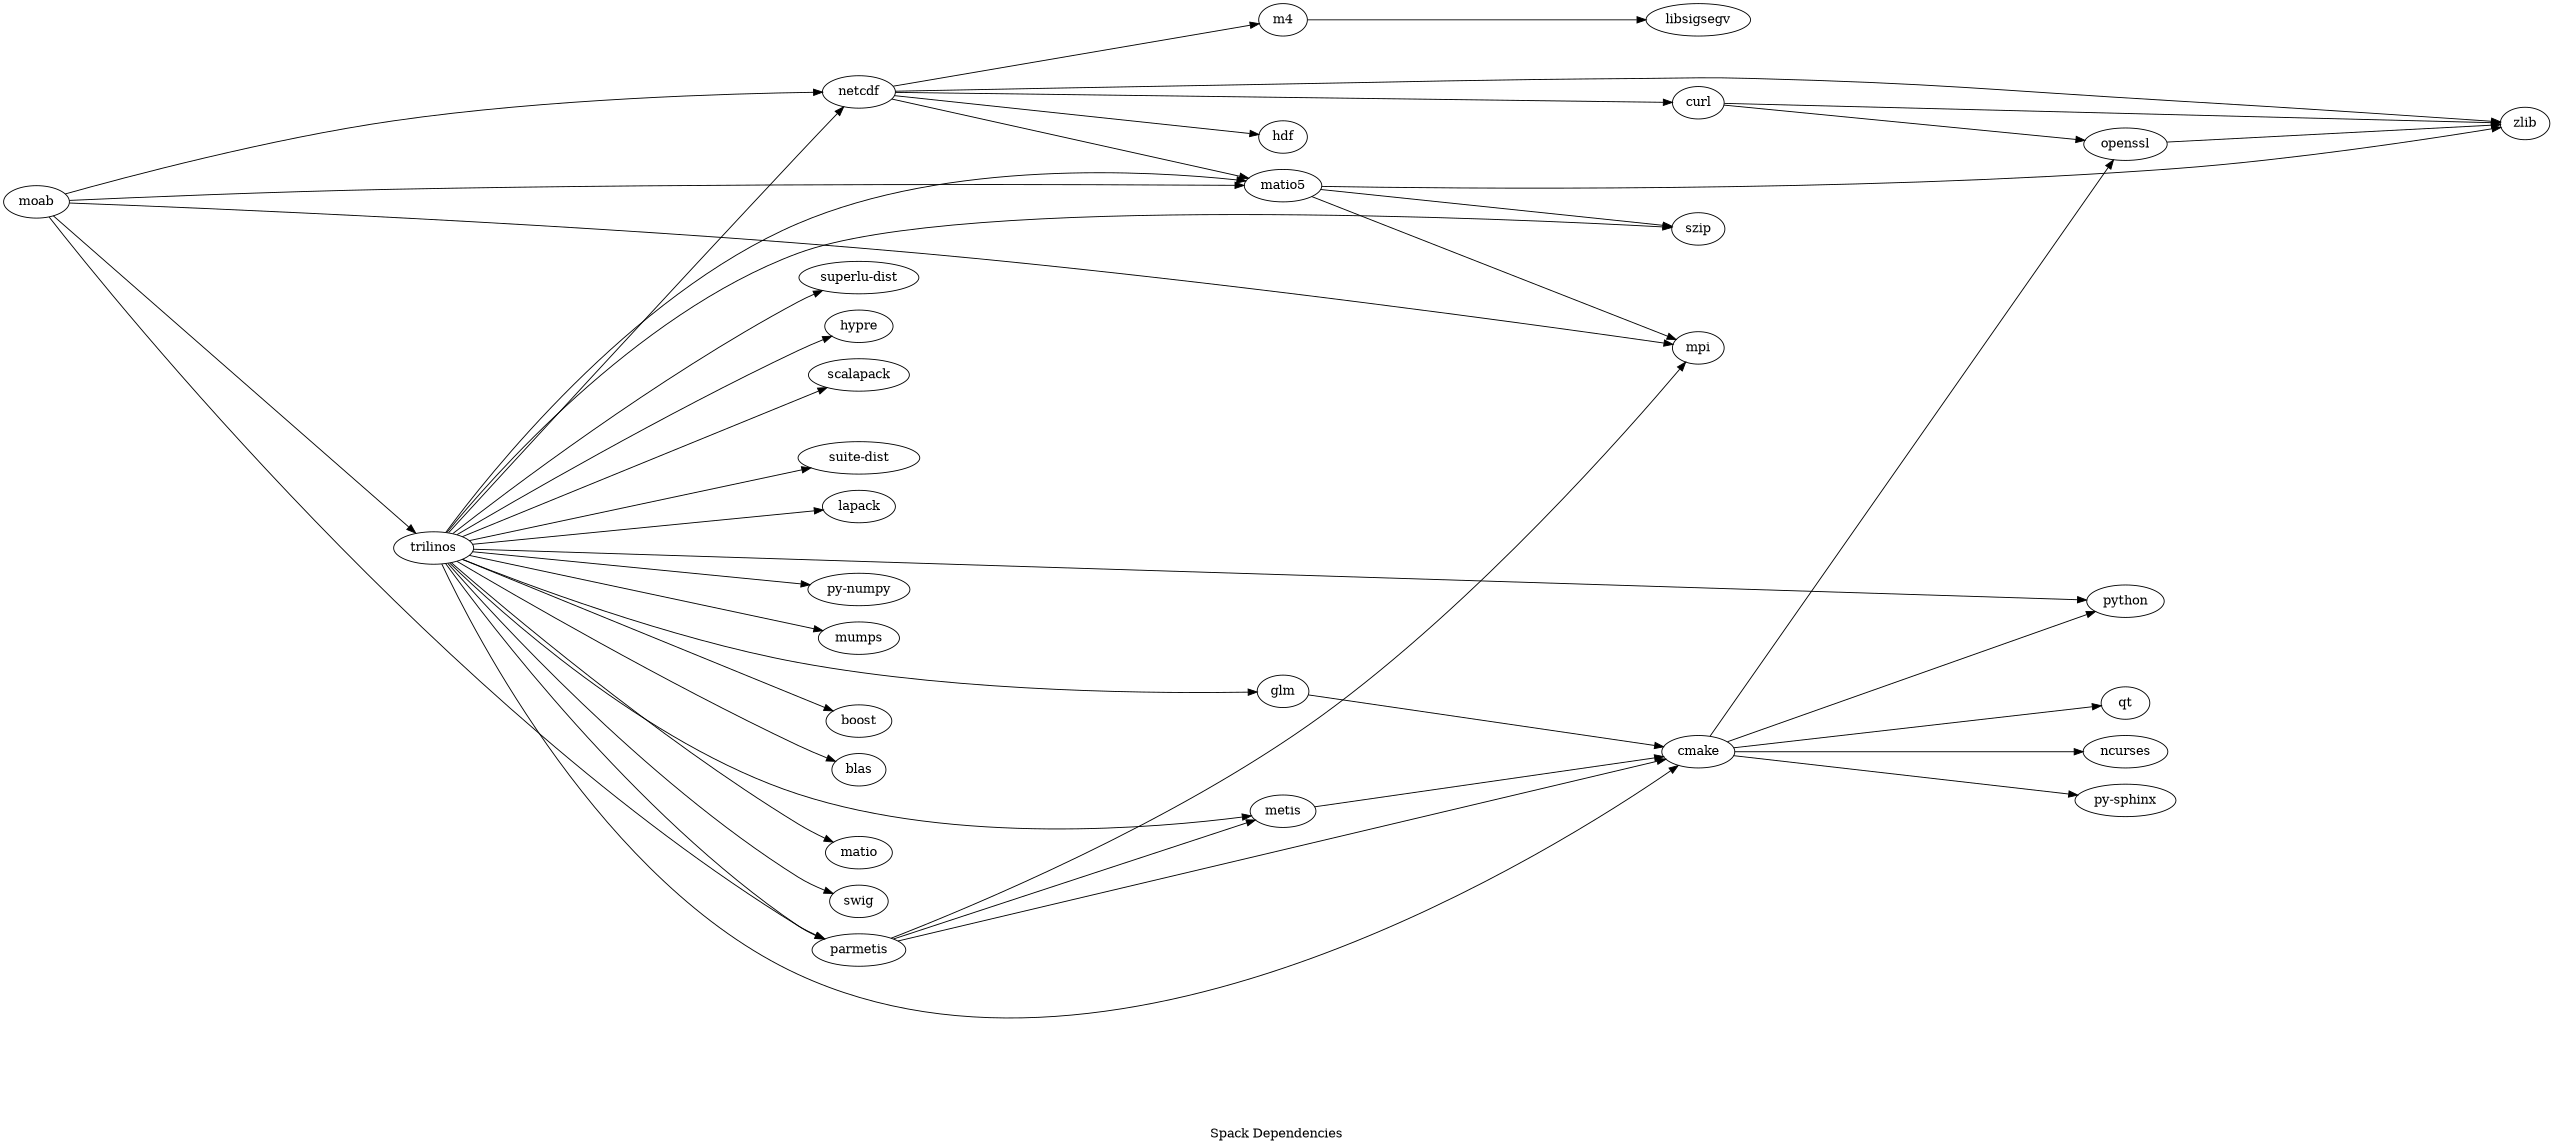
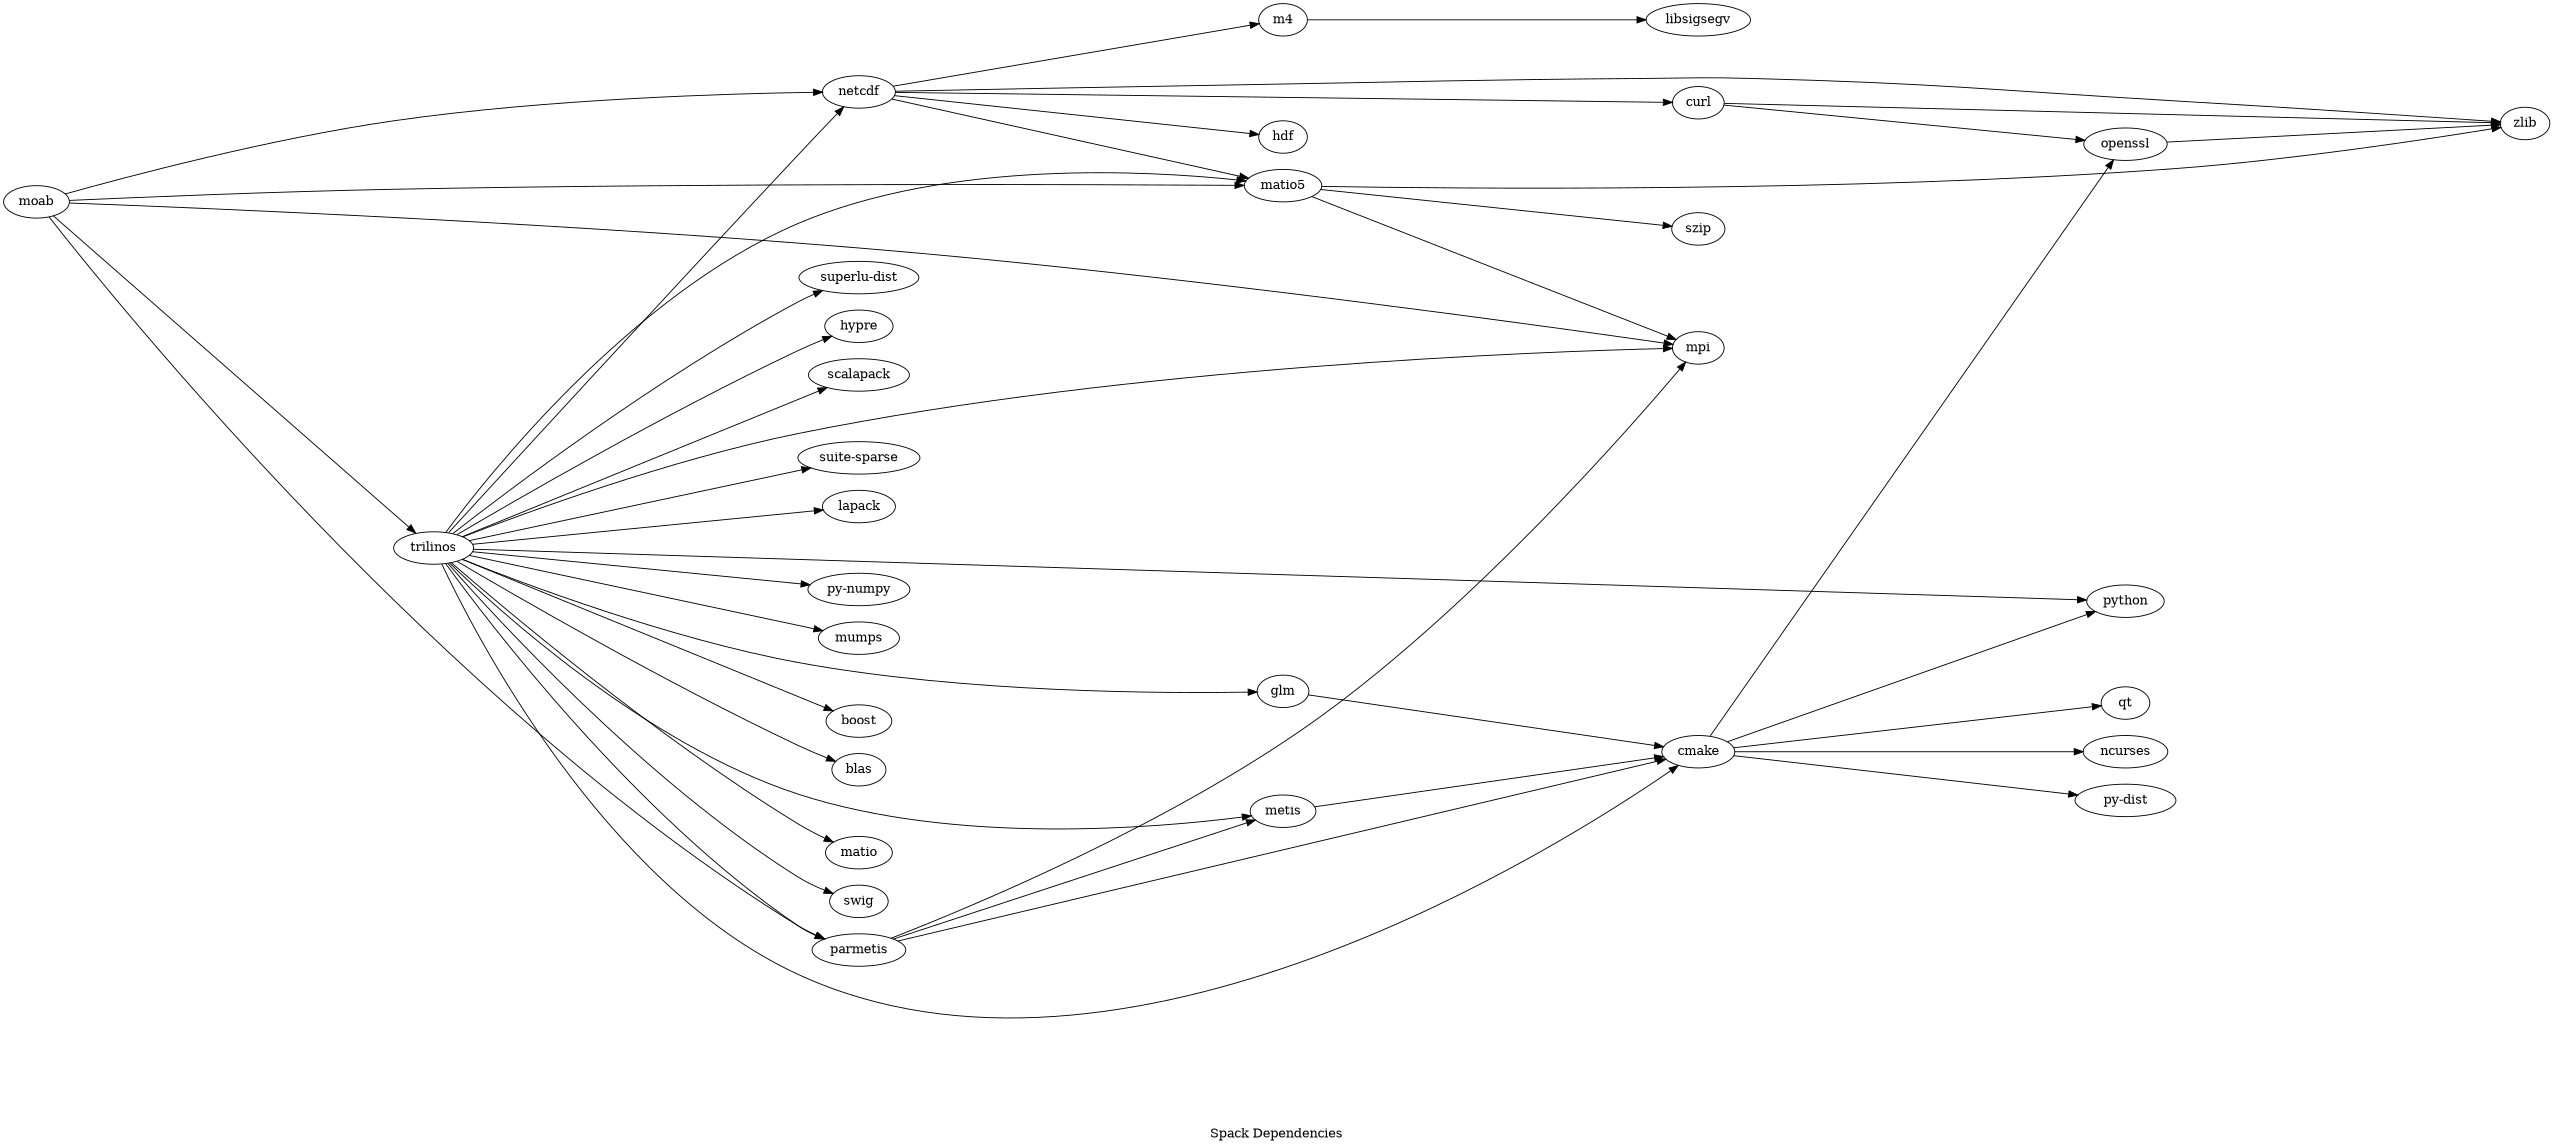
(1002, 222) -> (1054, 393)
(859, 458) -> (859, 458)
(2125, 800) -> (2125, 800)
